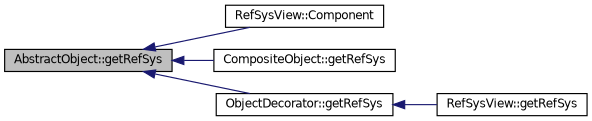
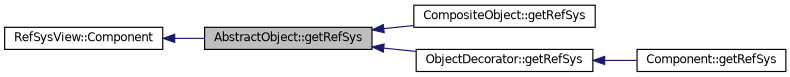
(203, 37) -> (190, 38)
(512, 105) -> (711, 60)
